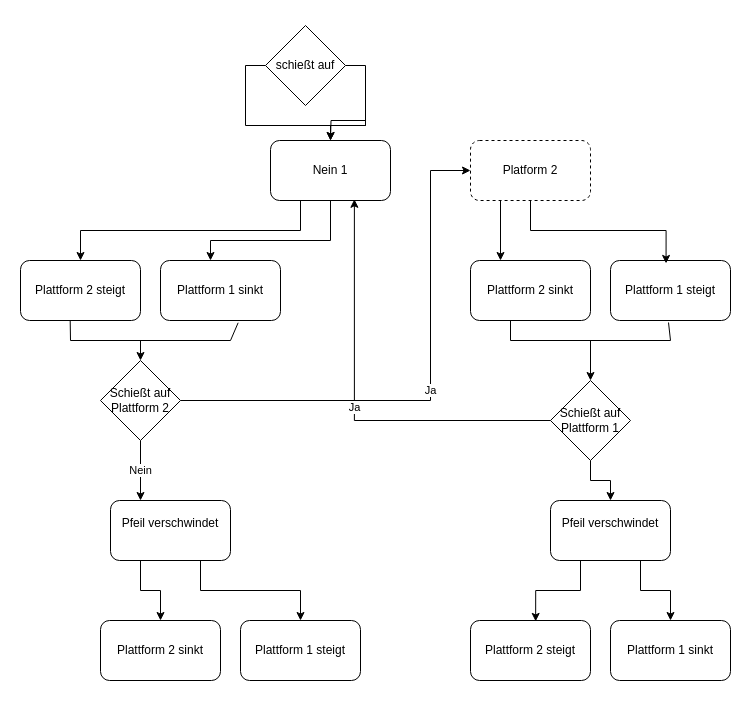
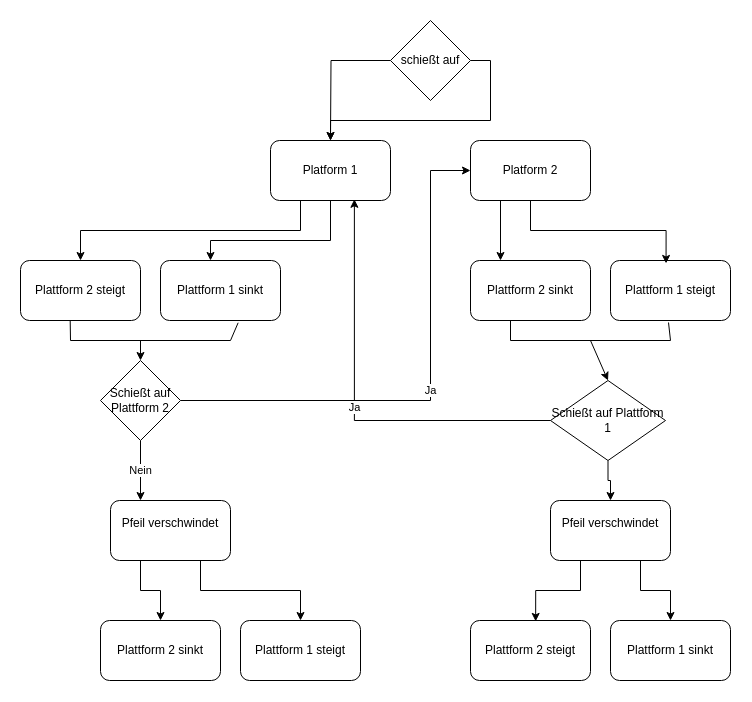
(306, 66) -> (431, 61)
(331, 171) -> (331, 171)
(531, 171) -> (531, 171)
(591, 421) -> (608, 421)
